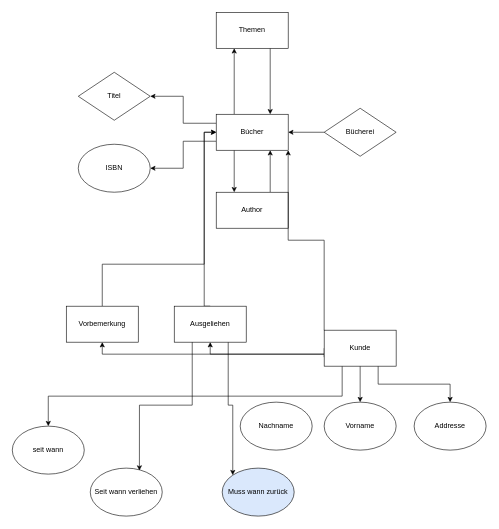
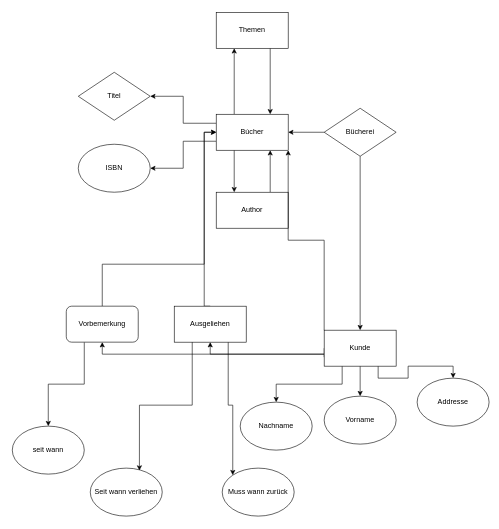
(102, 324) -> (102, 324)
none -> (360, 324)
none -> (82, 384)
(276, 396) -> (276, 384)
(360, 426) -> (360, 420)
(450, 426) -> (453, 402)
(258, 492) -> (258, 492)
